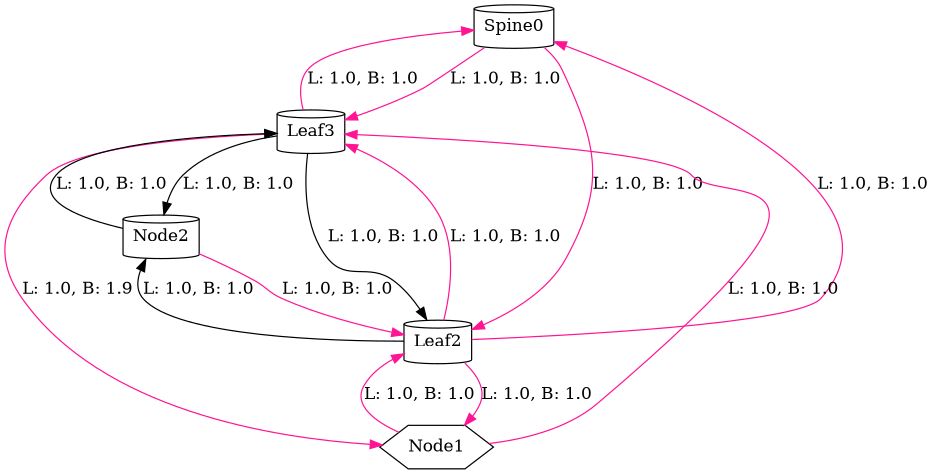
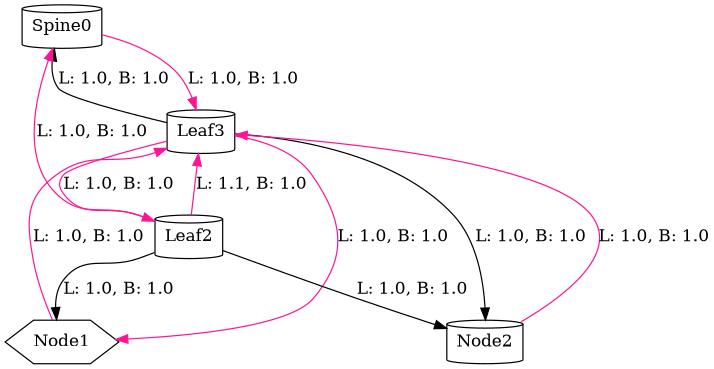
(361, 46) -> (98, 104)
(53, 180) -> (496, 170)
(588, 203) -> none
(505, 237) -> (252, 184)
(328, 259) -> (60, 183)
(78, 289) -> (393, 237)
(292, 303) -> none
(481, 388) -> (93, 264)
(361, 398) -> none
